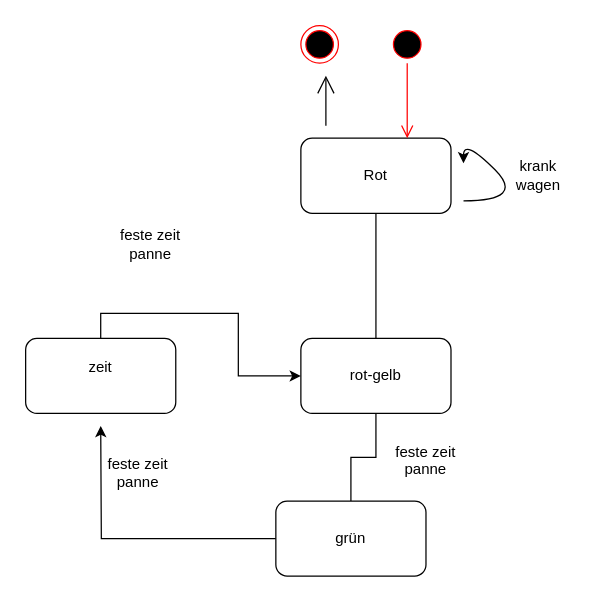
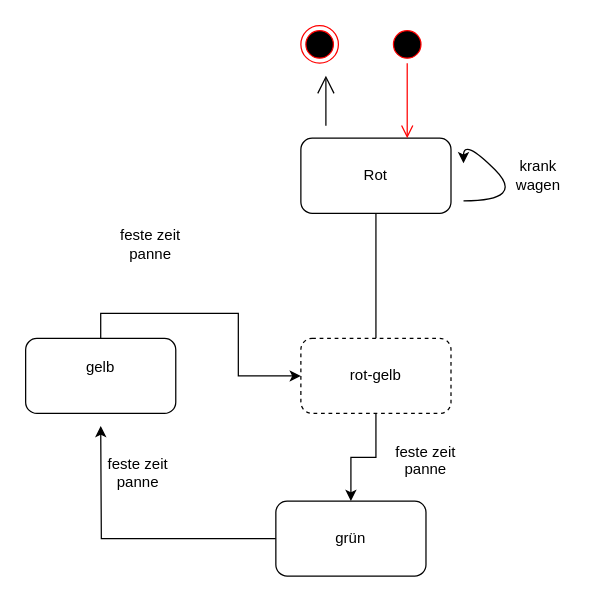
(101, 376) -> (101, 376)
(376, 376) -> (376, 376)
(351, 494) -> (351, 491)
